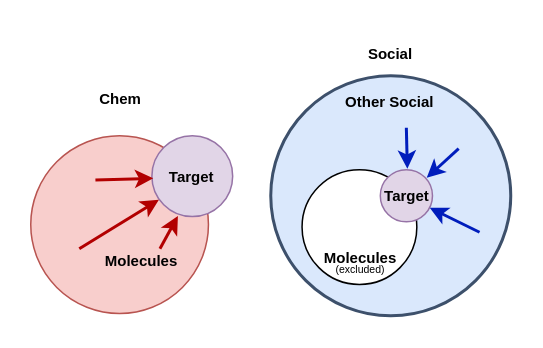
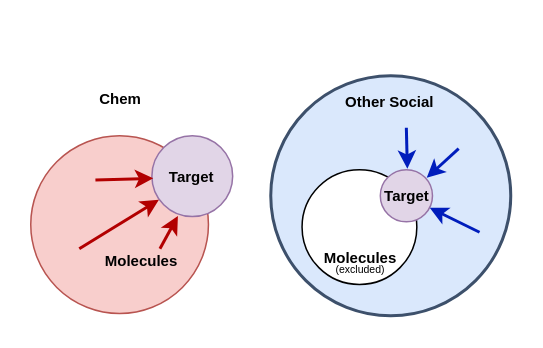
(391, 53) -> none
